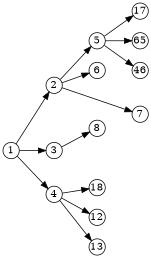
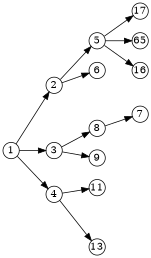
(140, 70) -> (140, 70)
(94, 99) -> (115, 122)
none -> (97, 158)
(97, 188) -> (97, 188)
(97, 217) -> none
